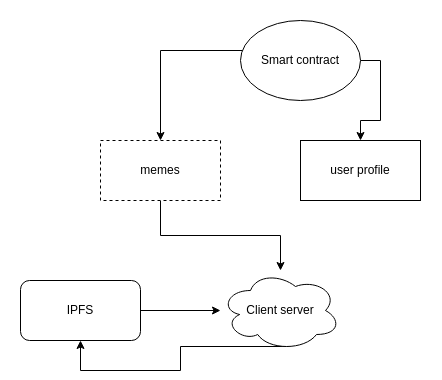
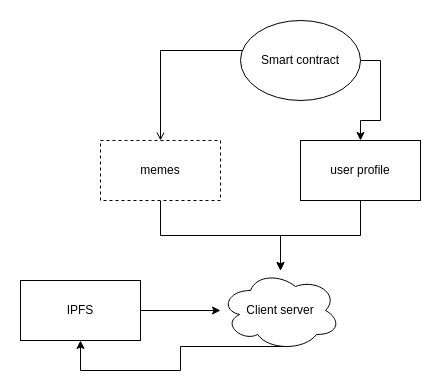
(161, 132) -> (161, 134)
none -> (339, 236)
(81, 311) -> (81, 311)
